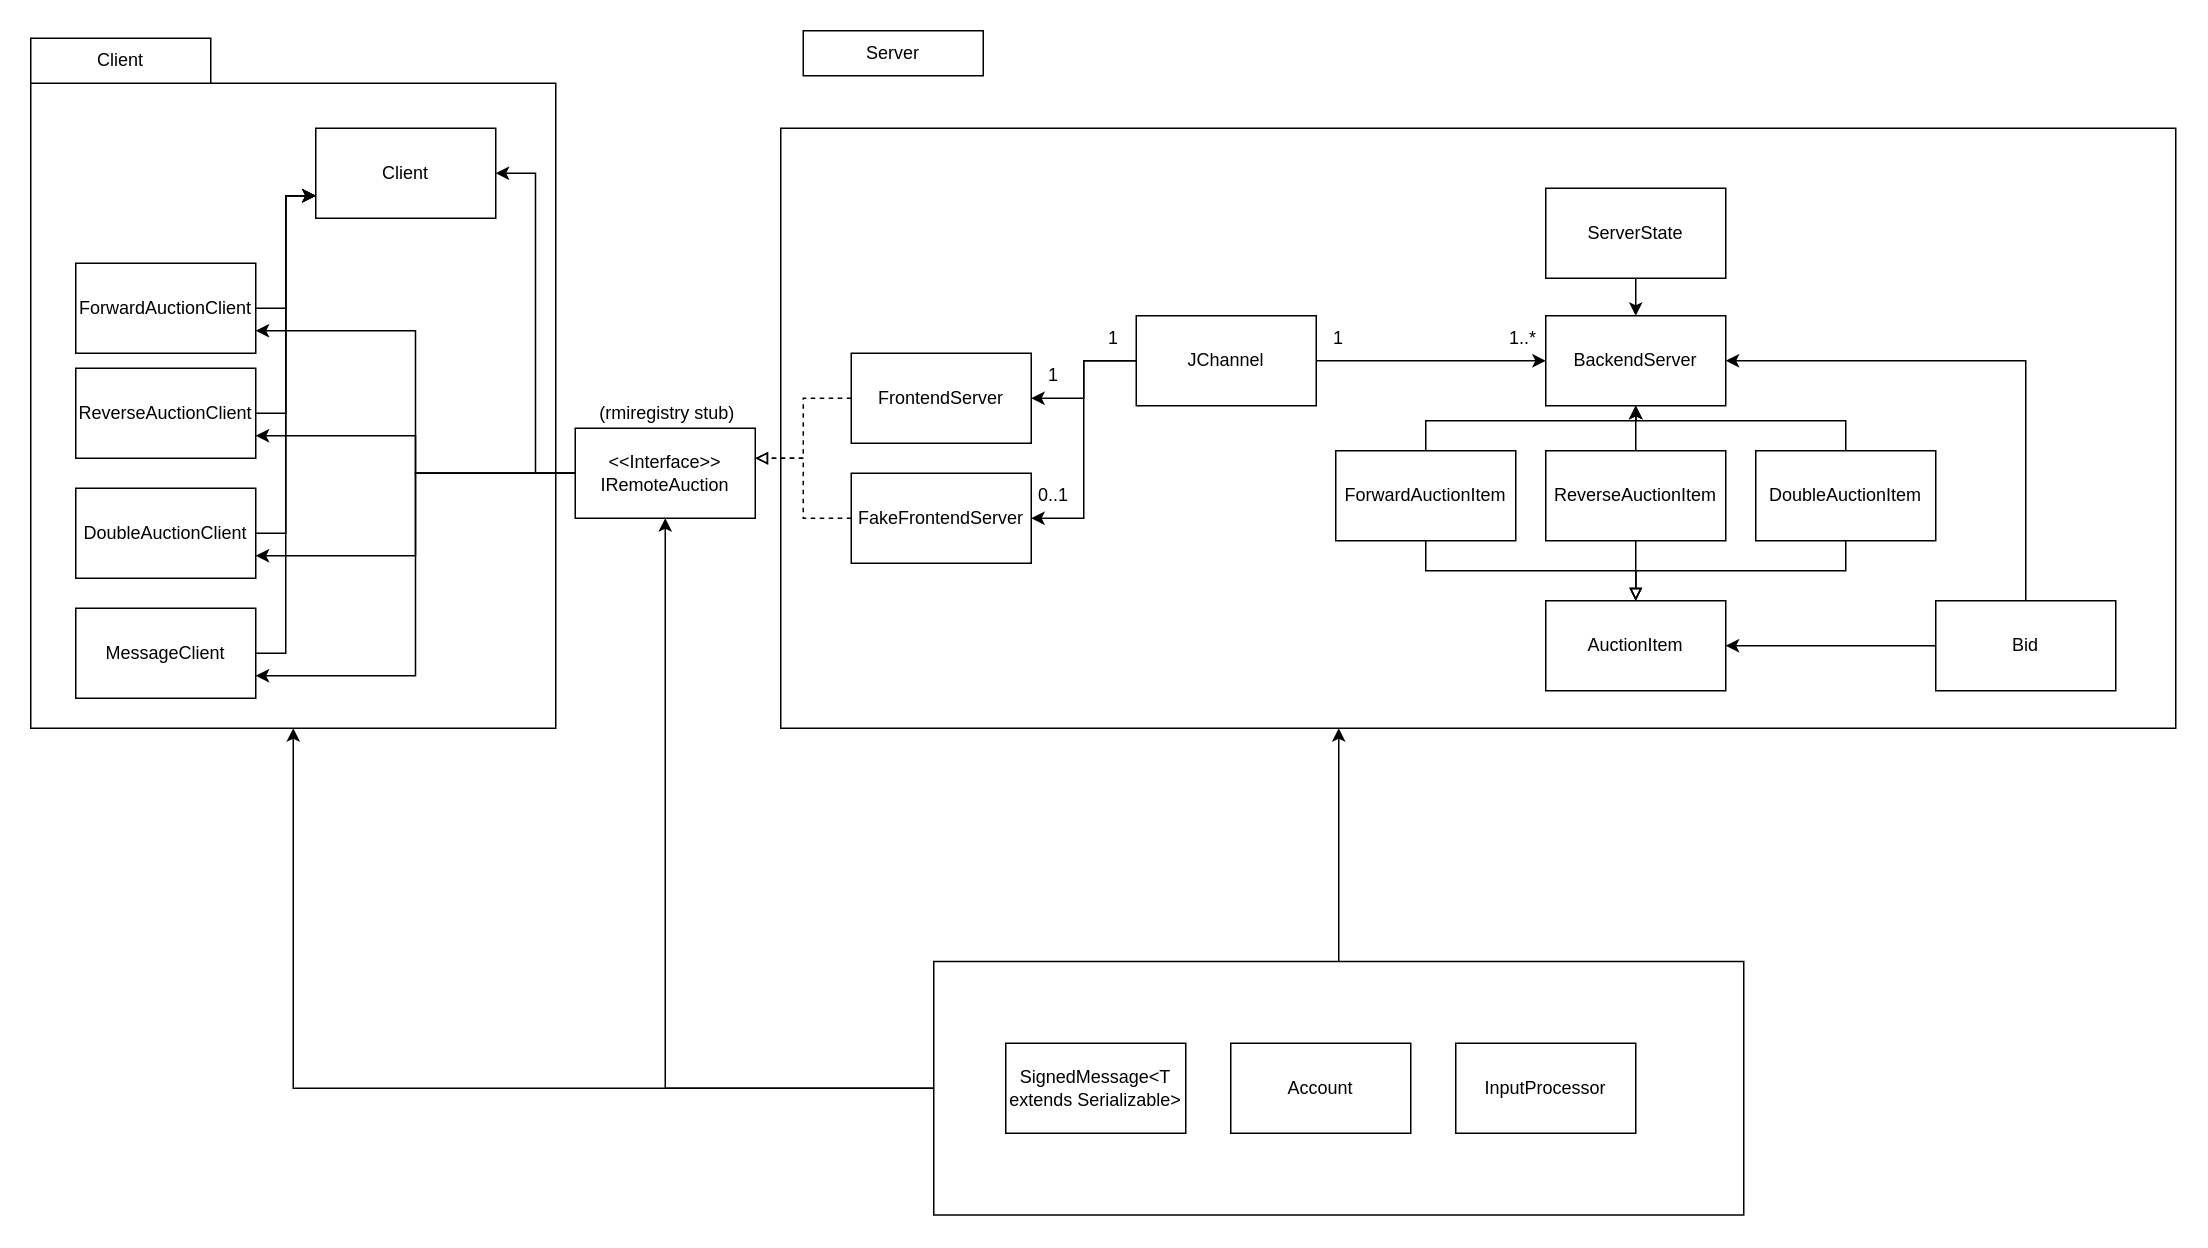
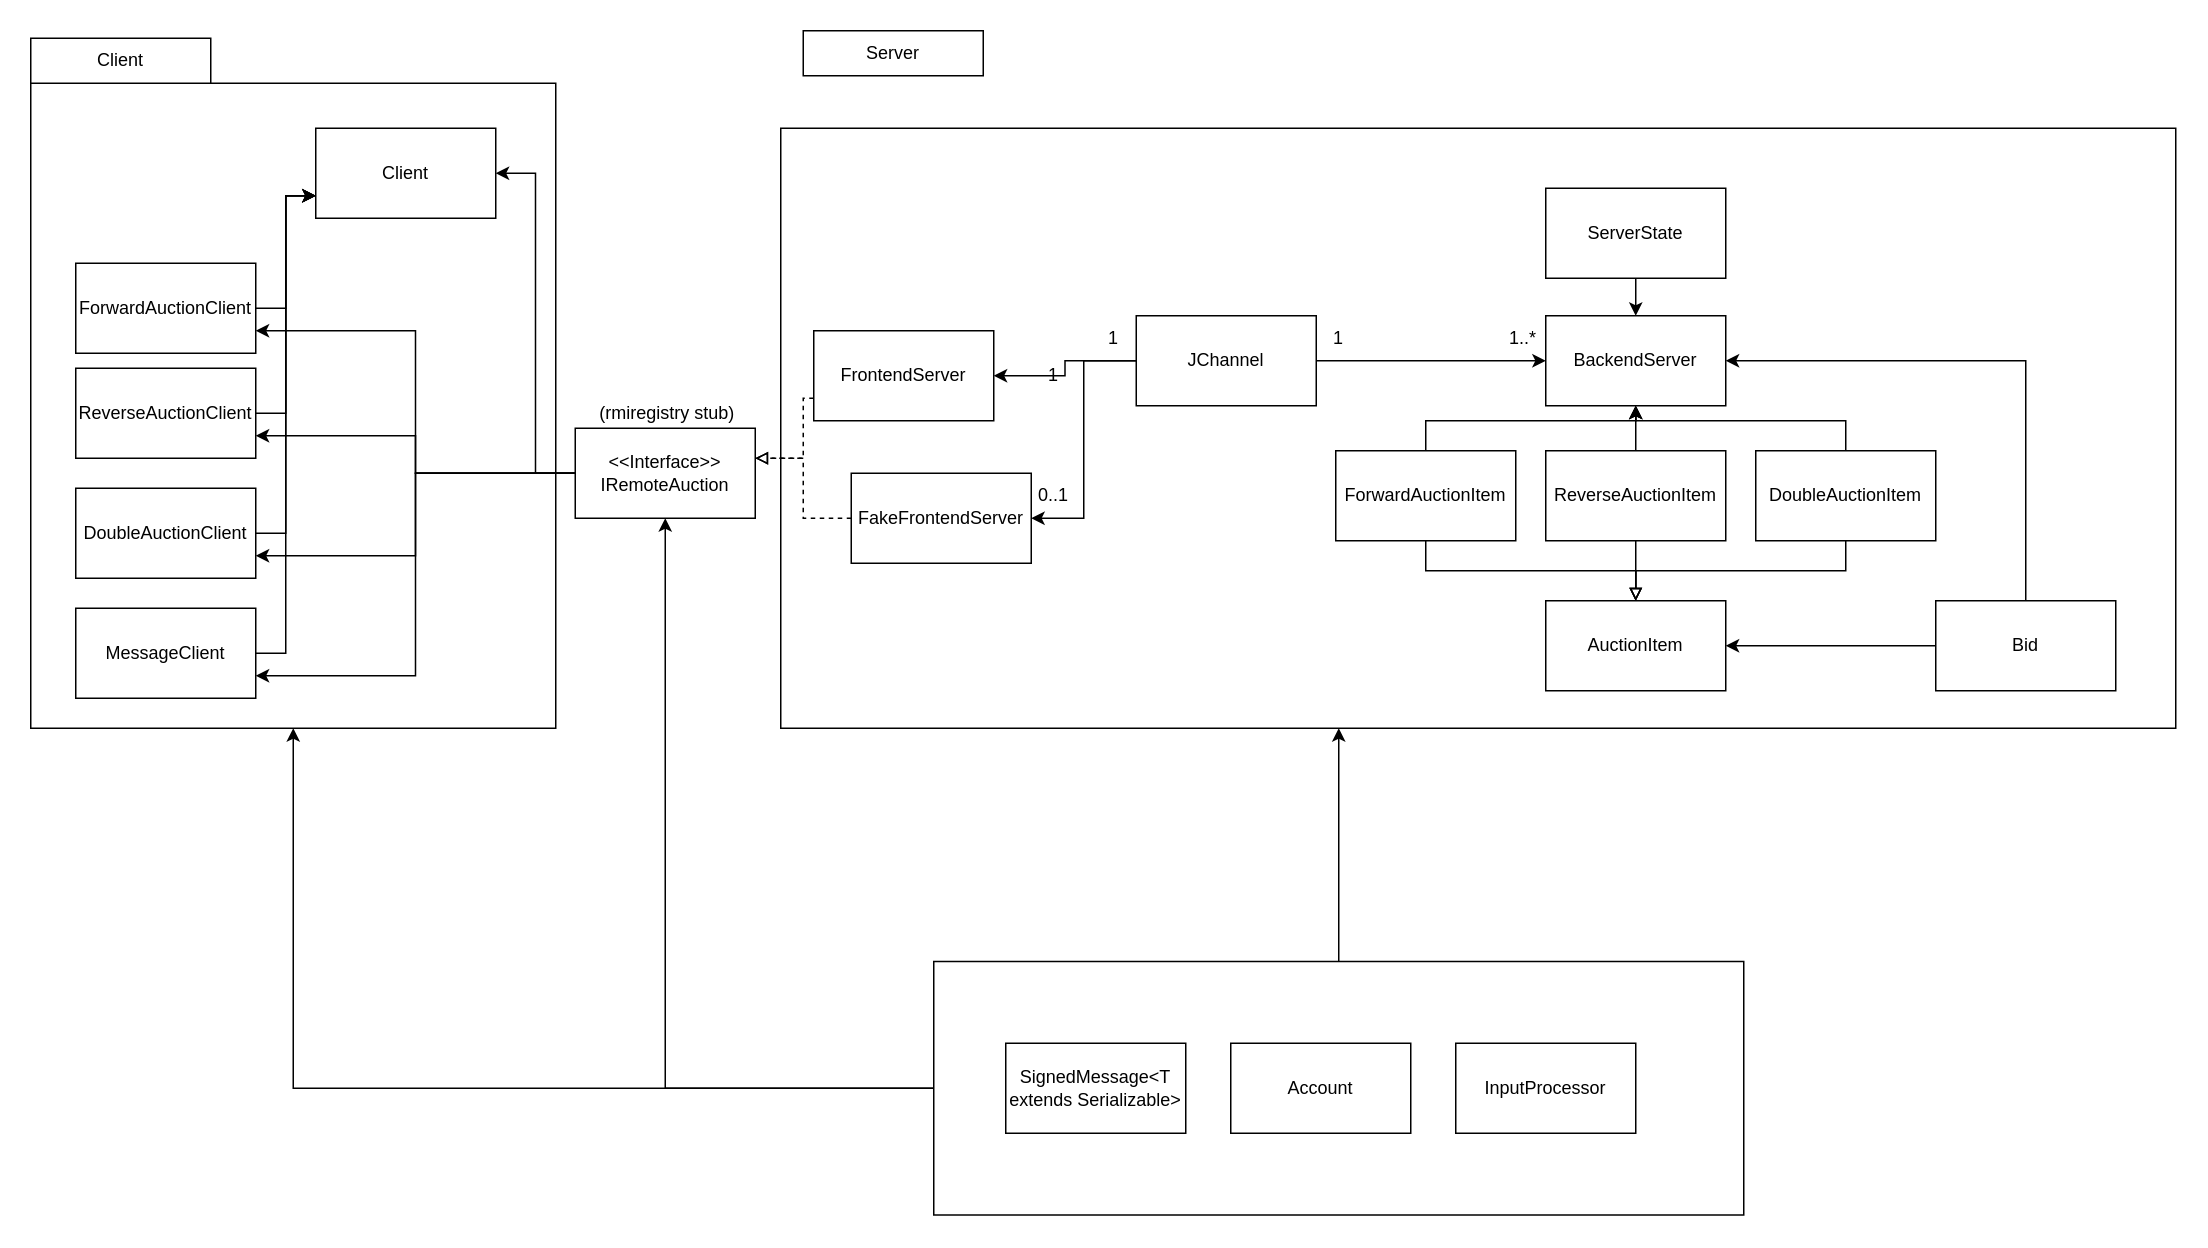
(941, 398) -> (904, 376)
